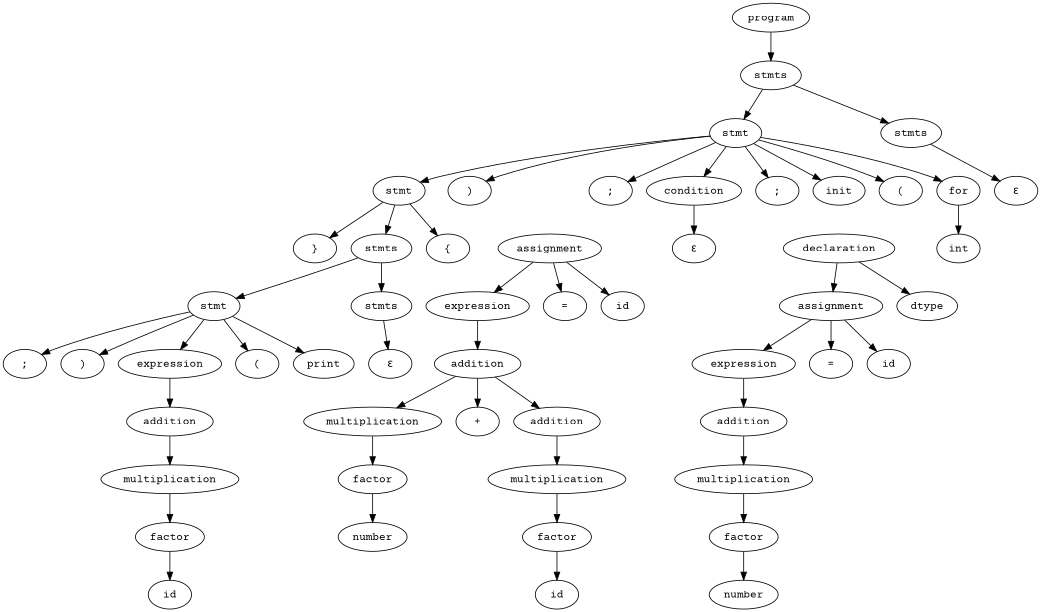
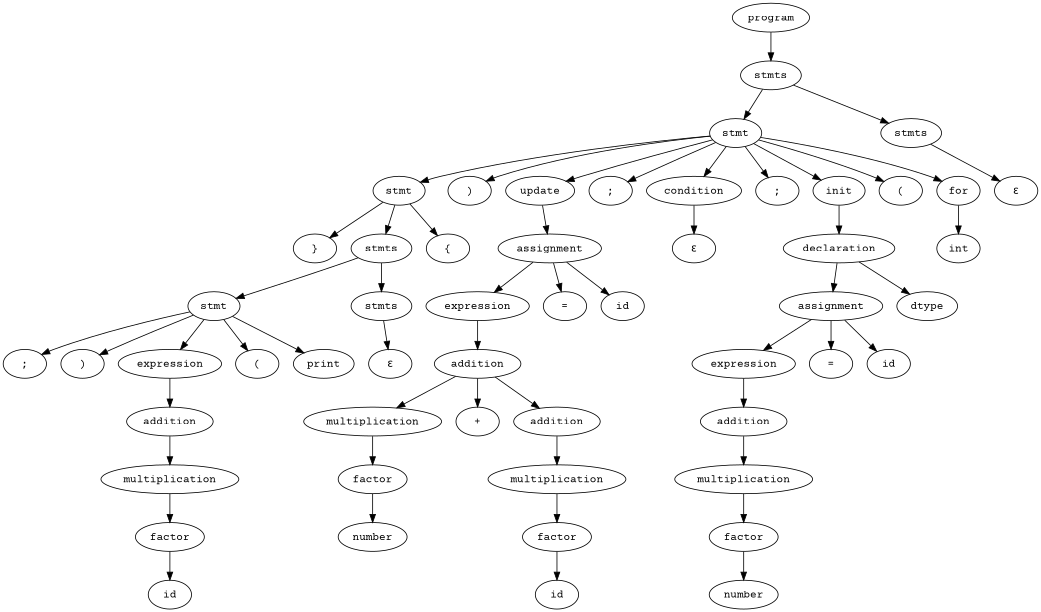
none -> (540, 191)
none -> (839, 216)
